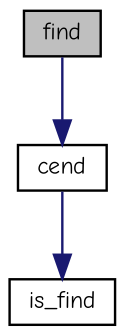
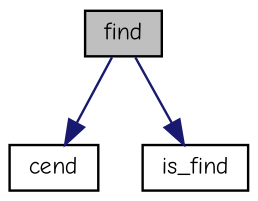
(62, 223) -> (154, 90)
